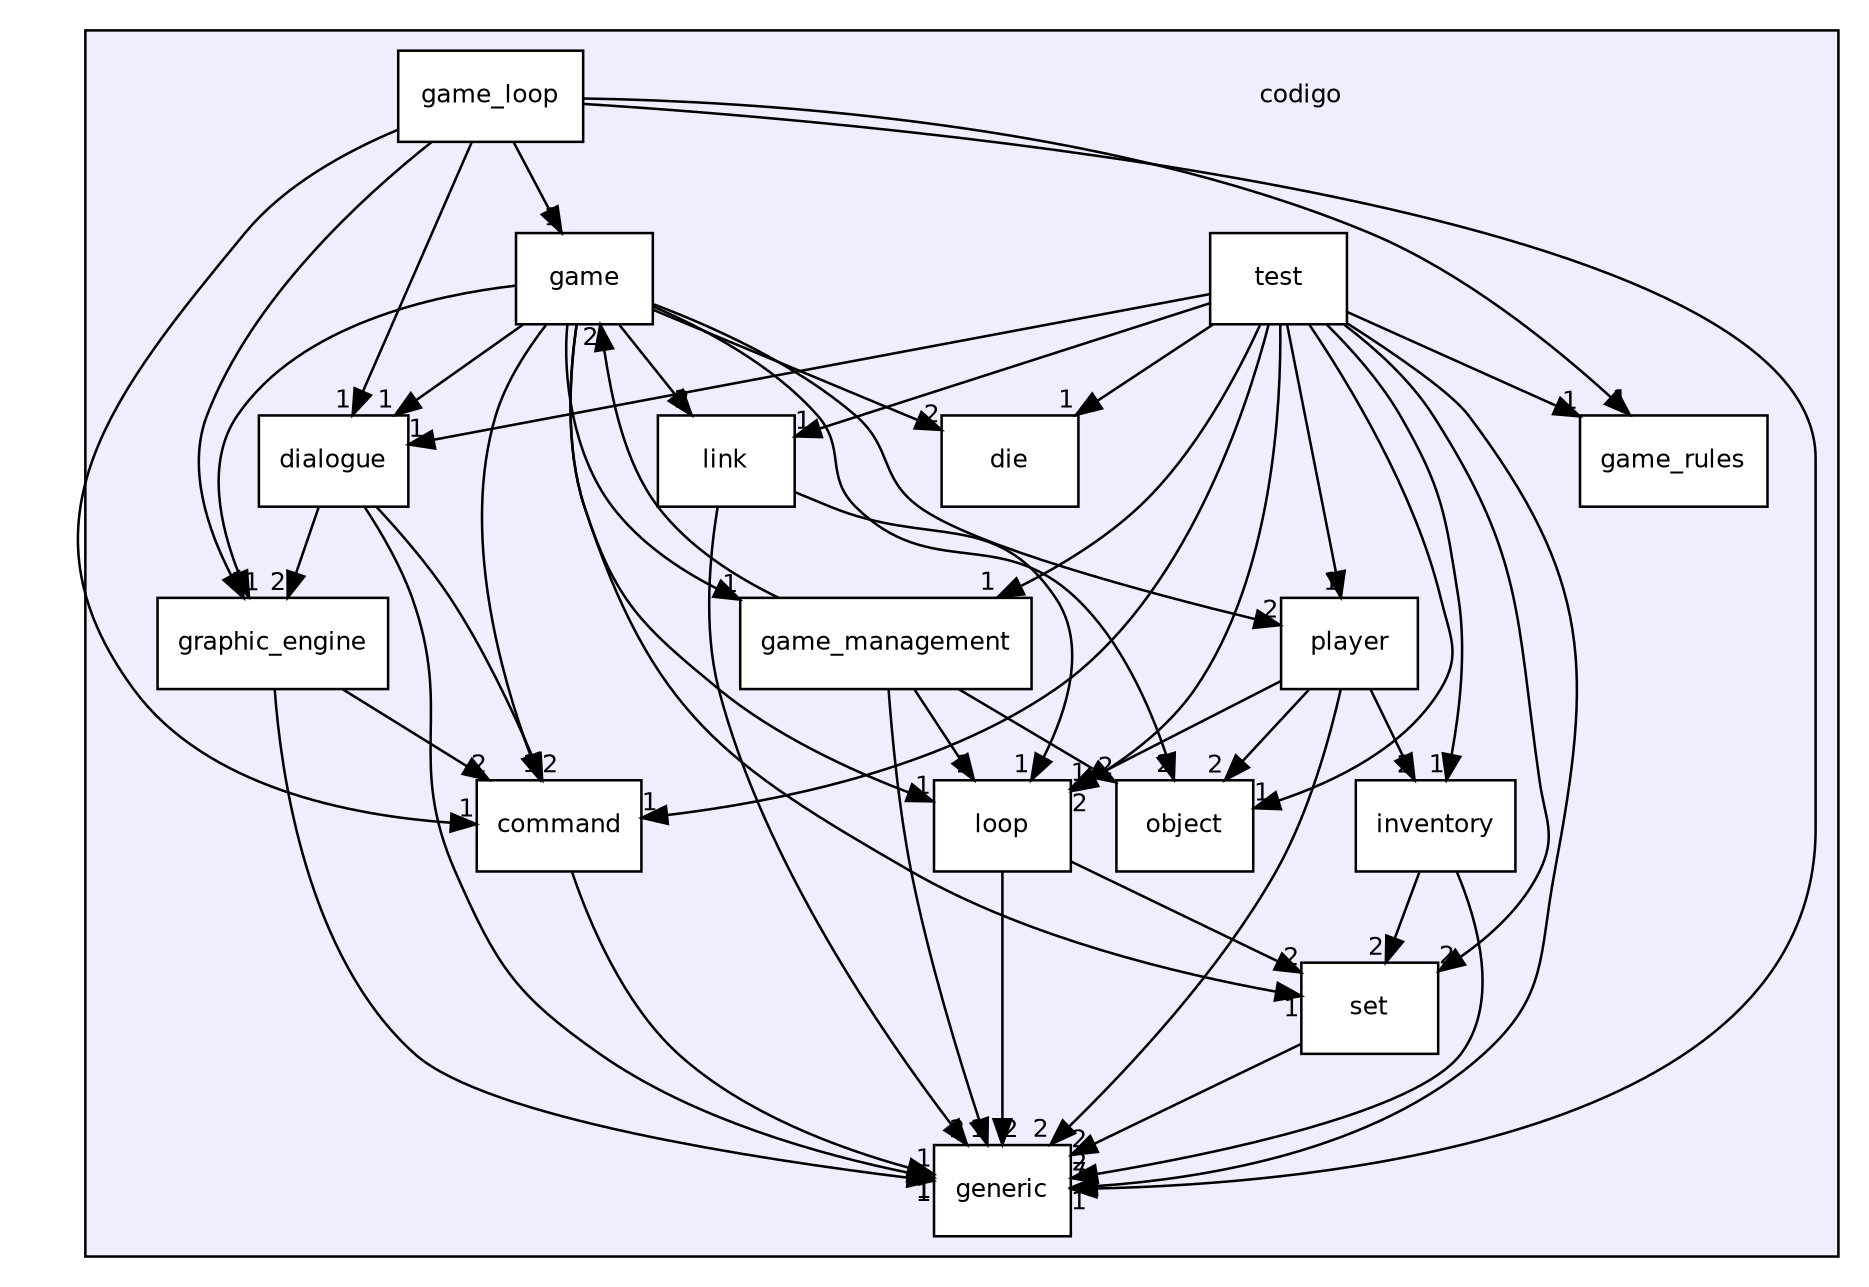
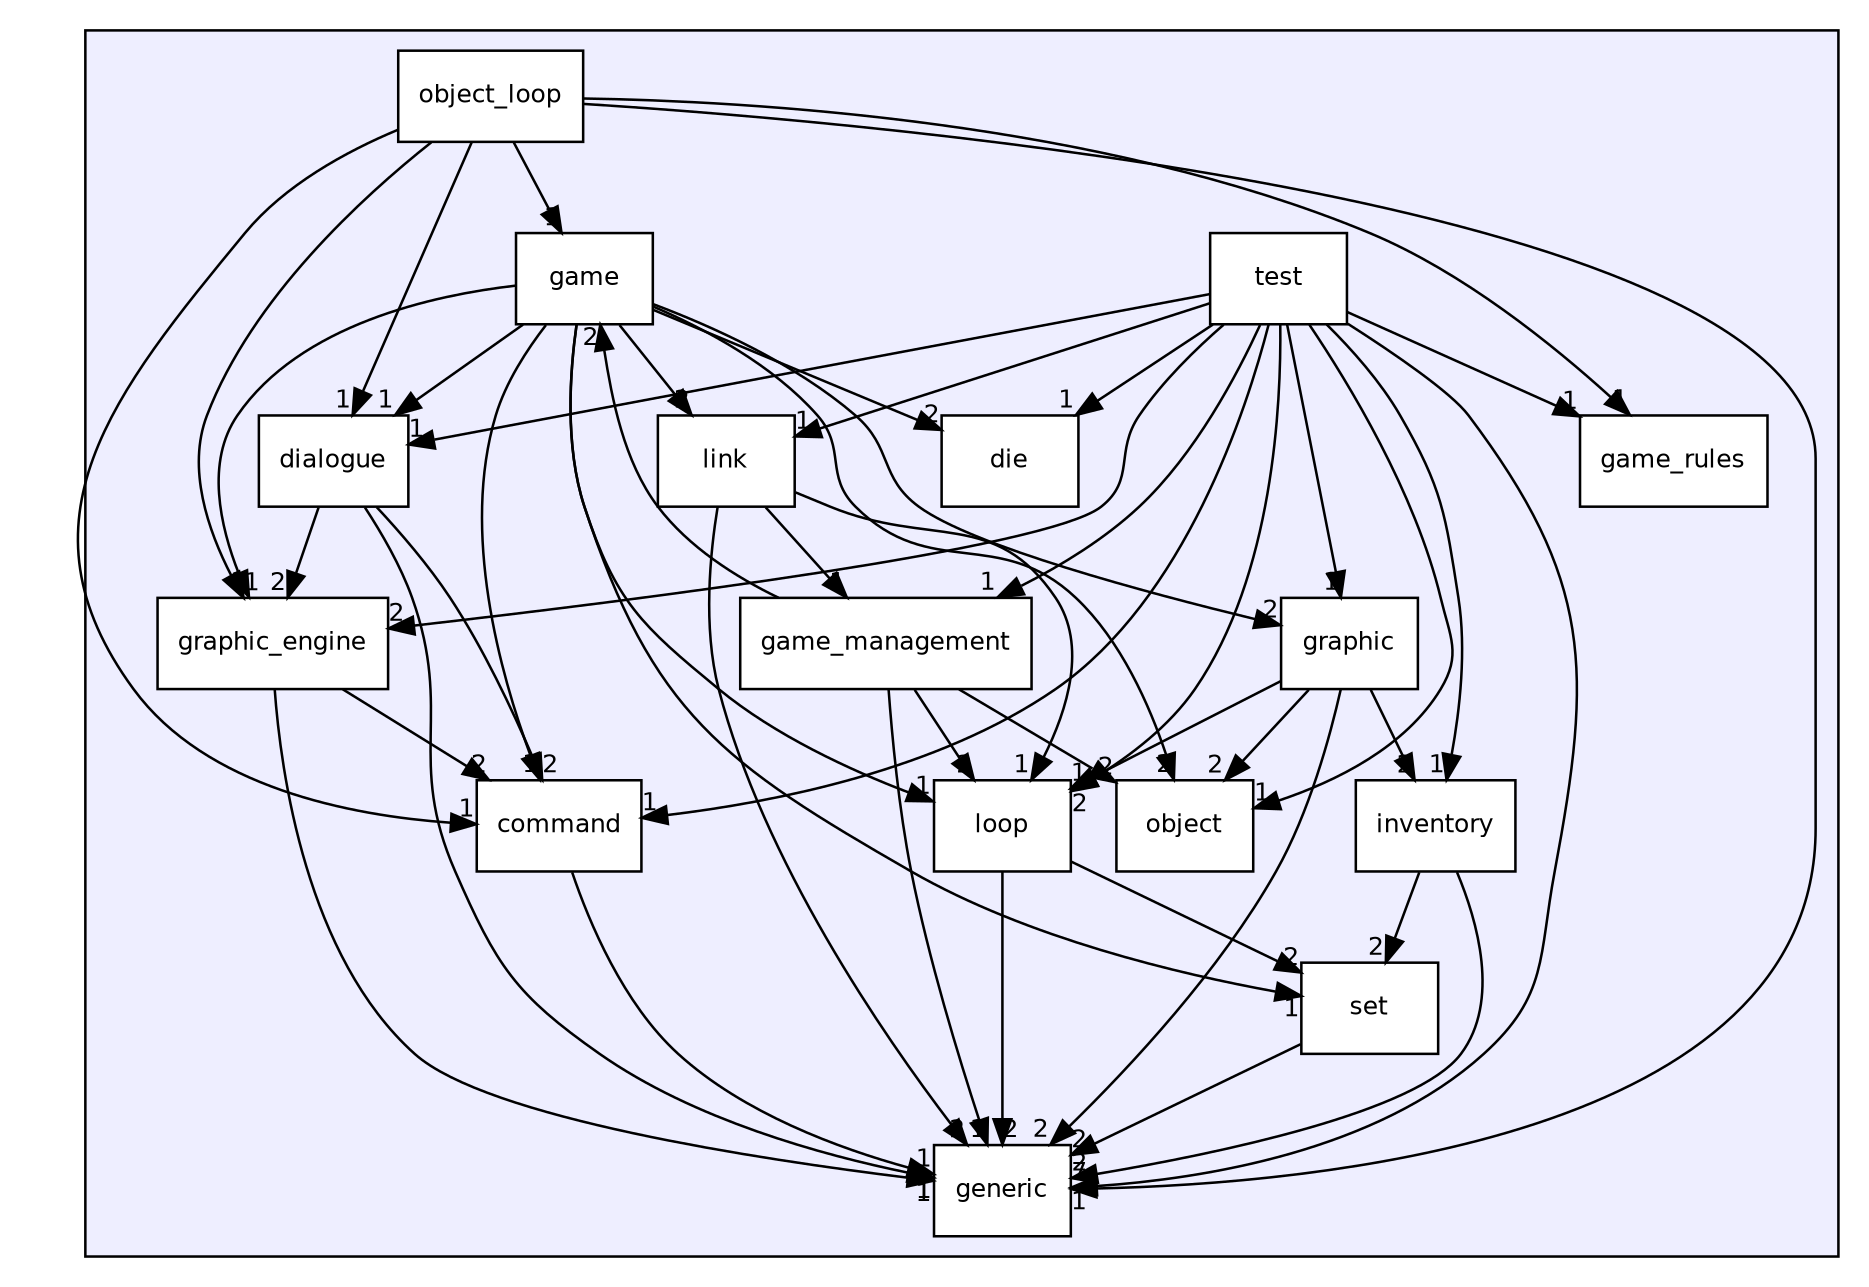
(491, 96) -> (491, 96)
(1301, 96) -> none
(597, 482) -> (798, 543)
(1520, 631) -> (872, 564)
(1349, 643) -> (1349, 643)
